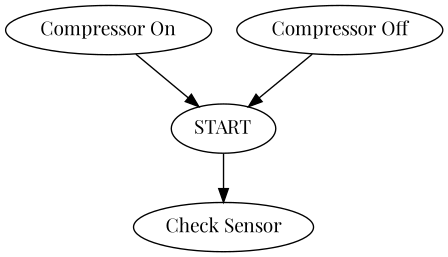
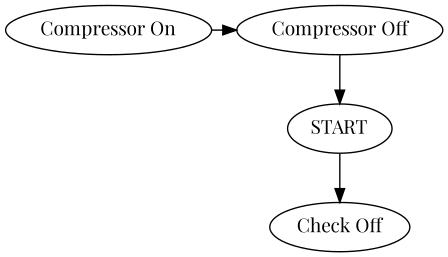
(162, 76) -> (217, 30)
(224, 227) -> (340, 227)
